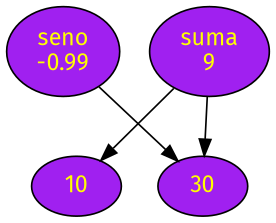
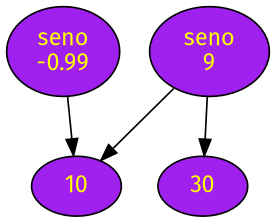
(209, 52) -> (209, 52)
(131, 117) -> (70, 118)
